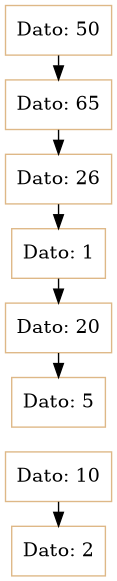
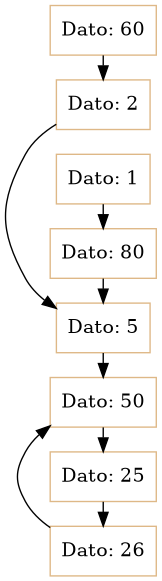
(59, 105) -> (103, 477)
none -> (6, 209)
(59, 209) -> (18, 484)
(59, 328) -> (103, 254)
none -> (103, 358)
(59, 477) -> (103, 30)
